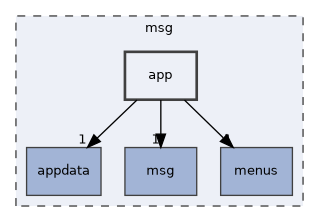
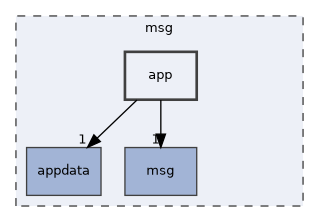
(257, 171) -> none
